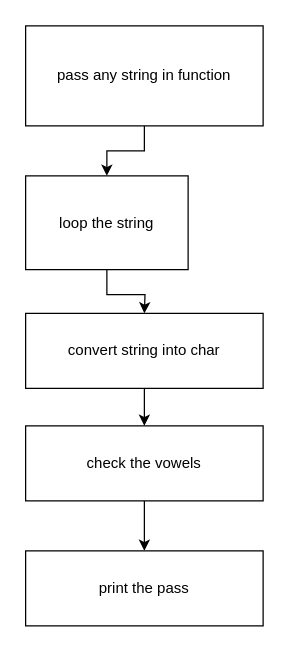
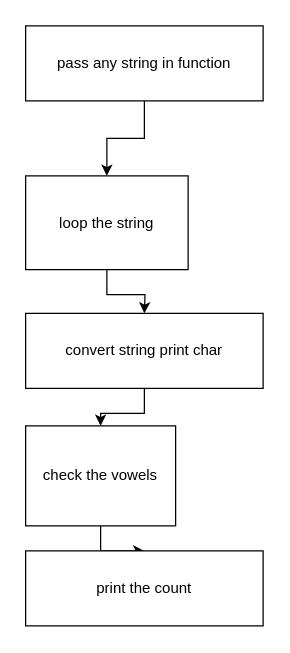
(144, 76) -> (144, 63)
(144, 351) -> (144, 351)
(144, 463) -> (101, 476)
(144, 588) -> (144, 588)
